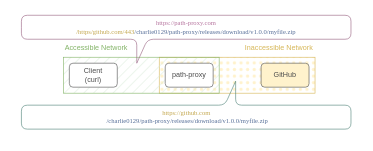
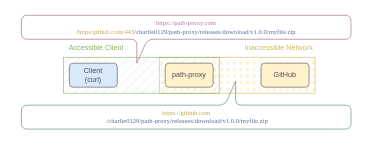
(96, 48) -> (96, 48)
(93, 75) -> (93, 75)
(189, 75) -> (189, 75)
